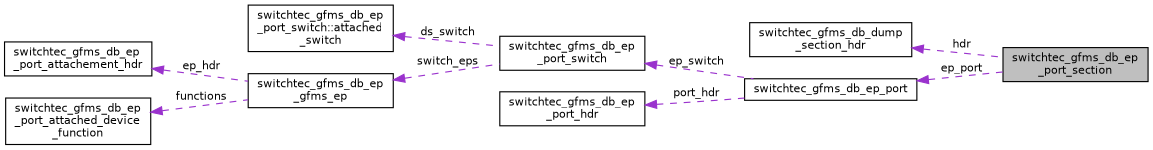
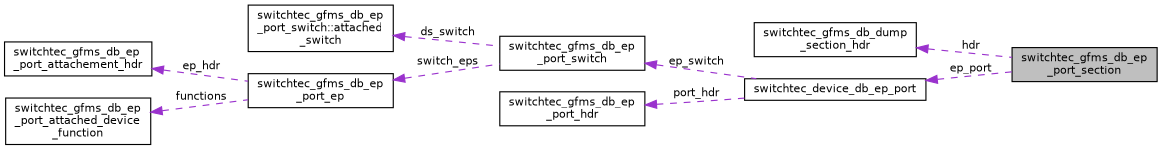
(831, 90) -> (835, 90)
(321, 91) -> (321, 91)
